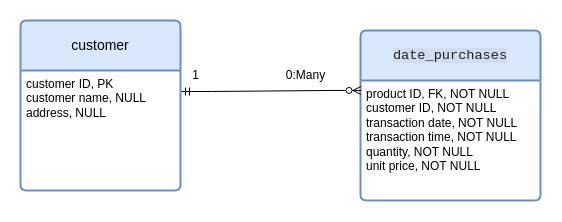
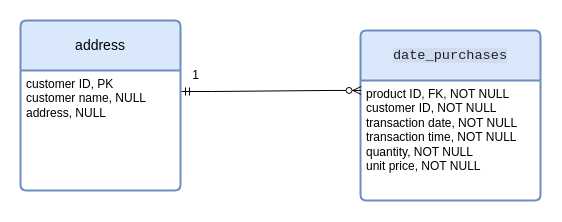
(101, 46) -> (101, 46)
(306, 76) -> none
